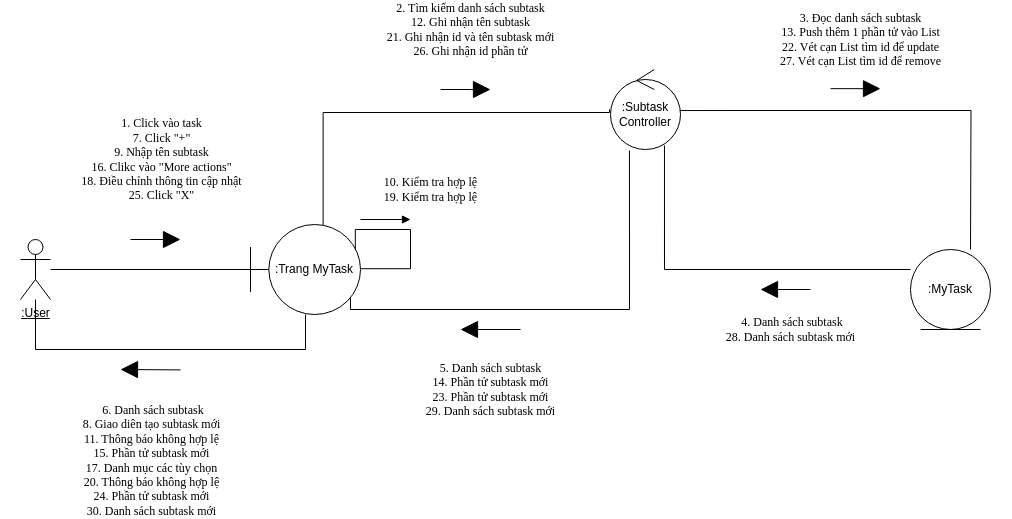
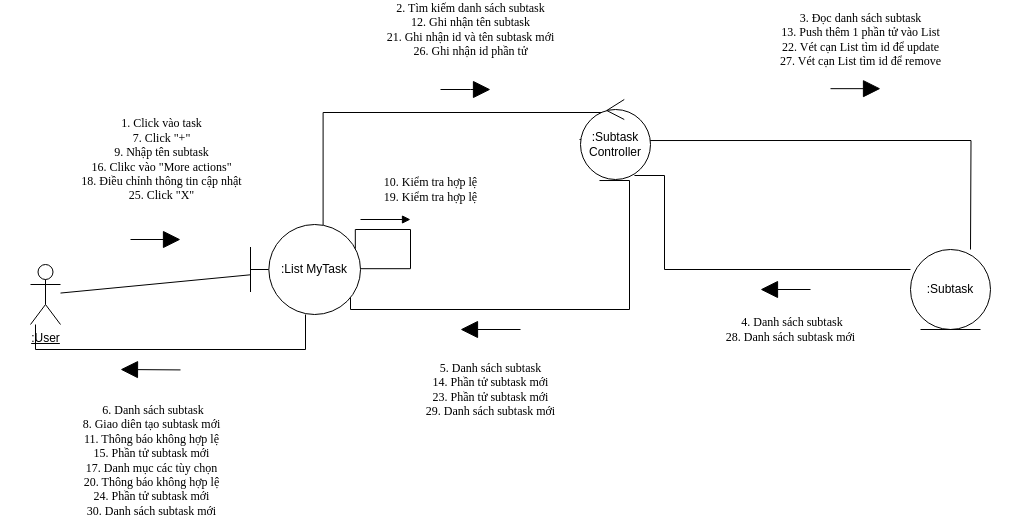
(646, 110) -> (616, 140)
(36, 270) -> (46, 295)
(315, 270) -> (315, 270)
(951, 290) -> (951, 290)
